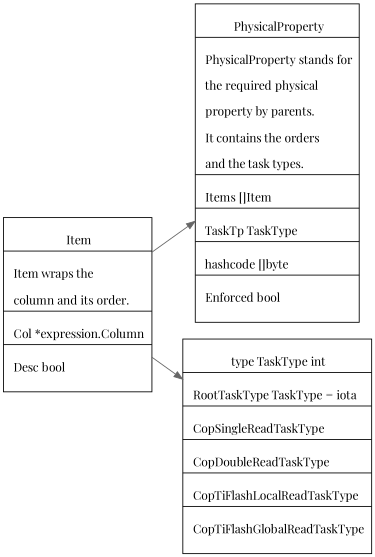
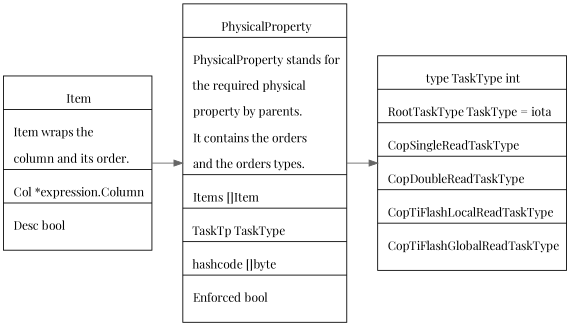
(253, 164) -> (248, 164)
(164, 366) -> (358, 163)
